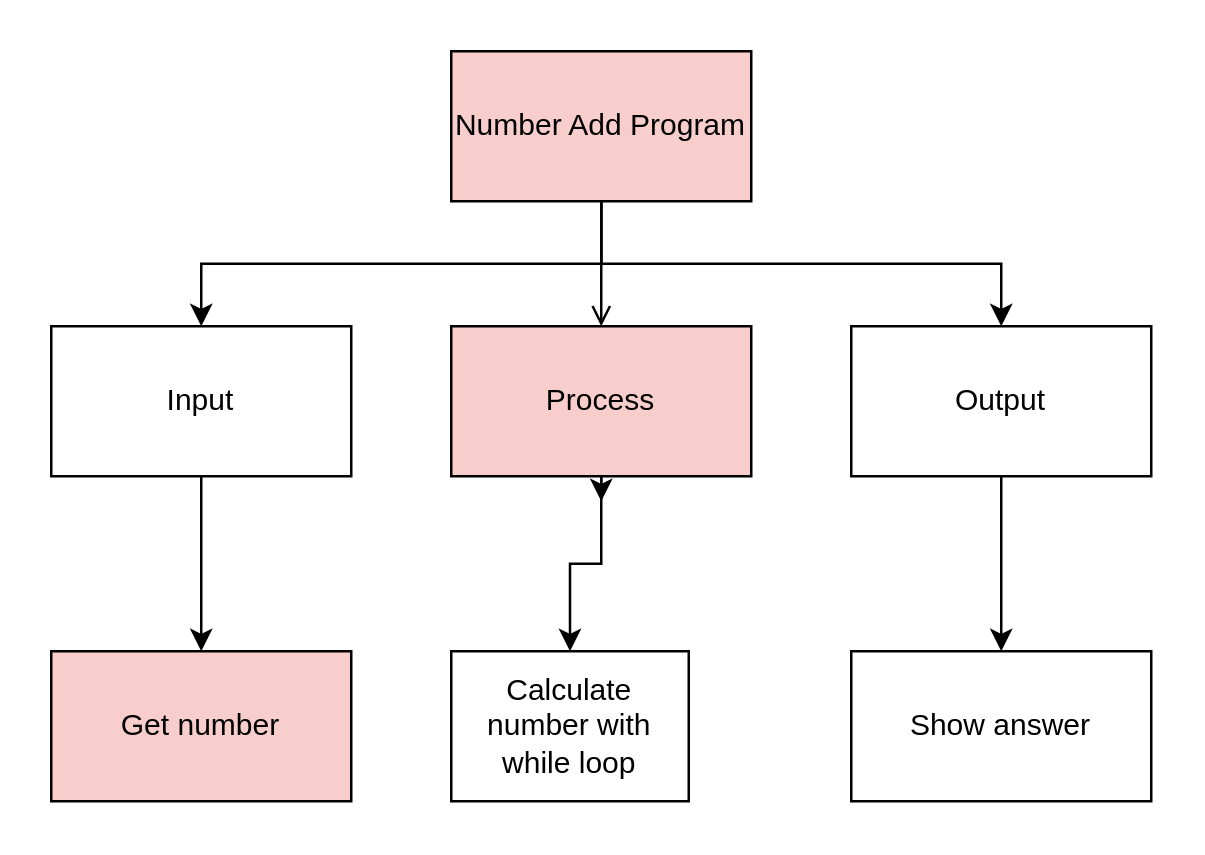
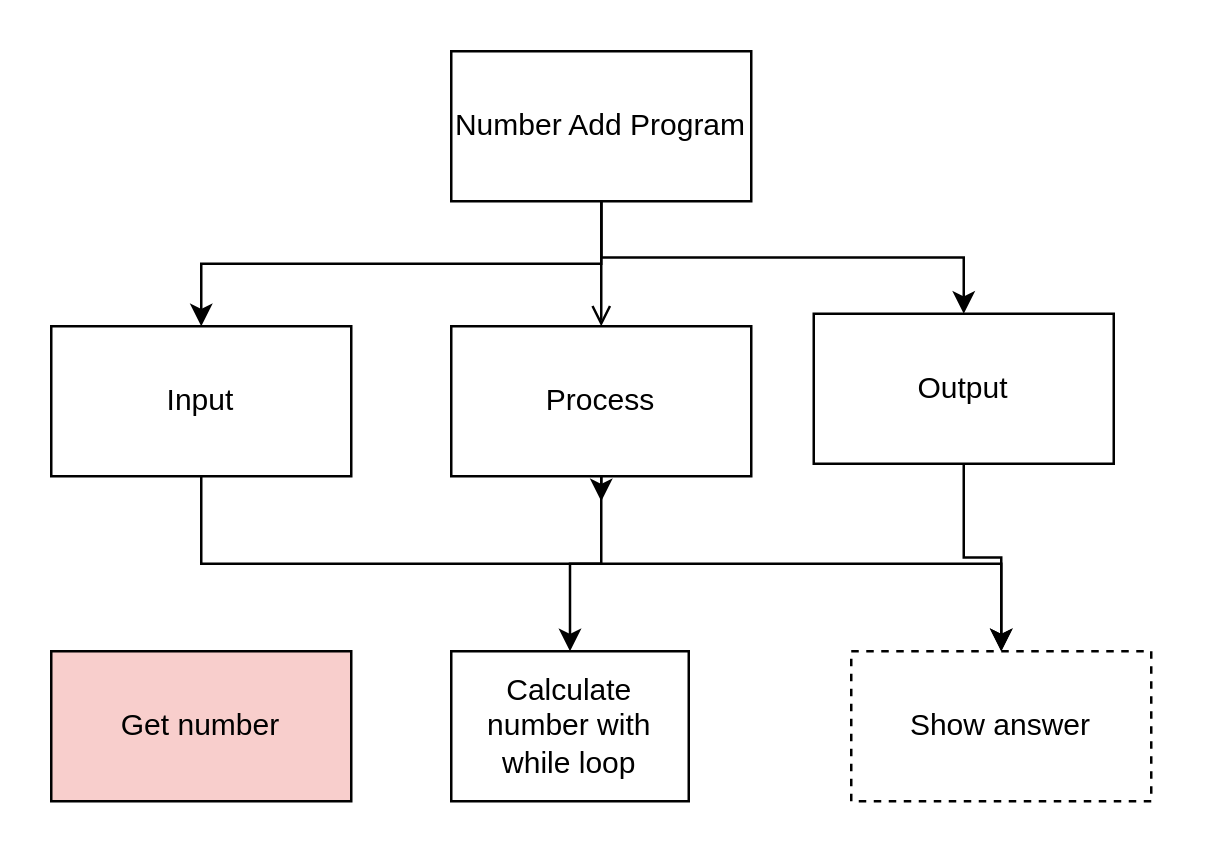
(601, 126) -> (601, 126)
(601, 401) -> (601, 401)
(1001, 401) -> (964, 389)
(201, 597) -> (799, 564)
(1001, 726) -> (1001, 726)
